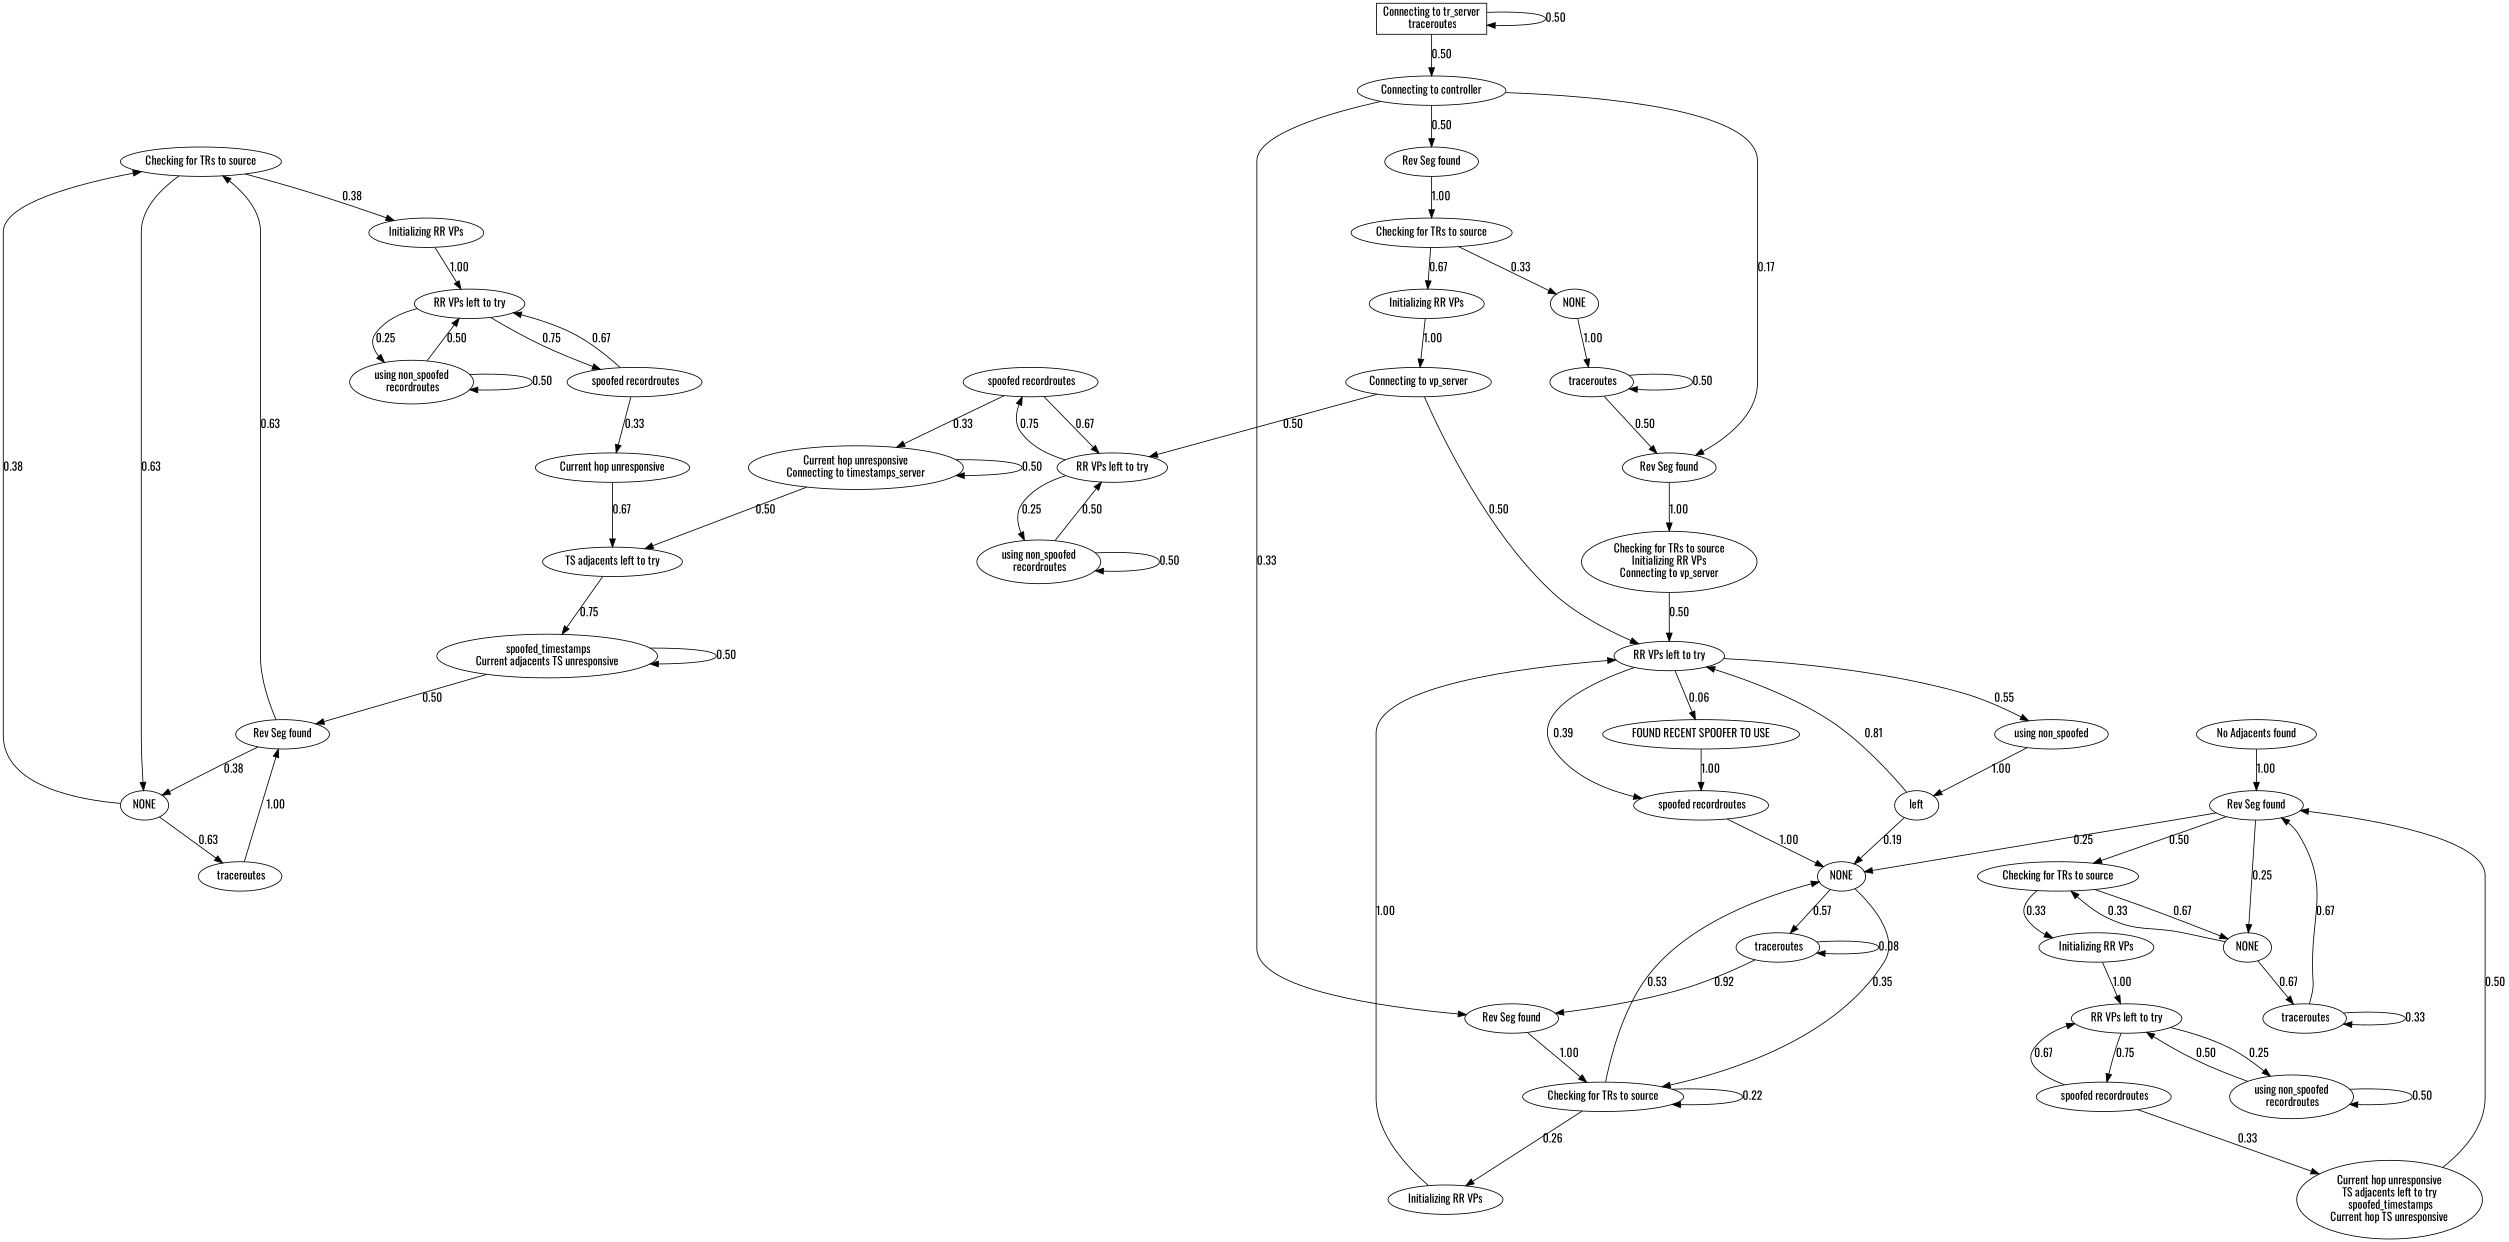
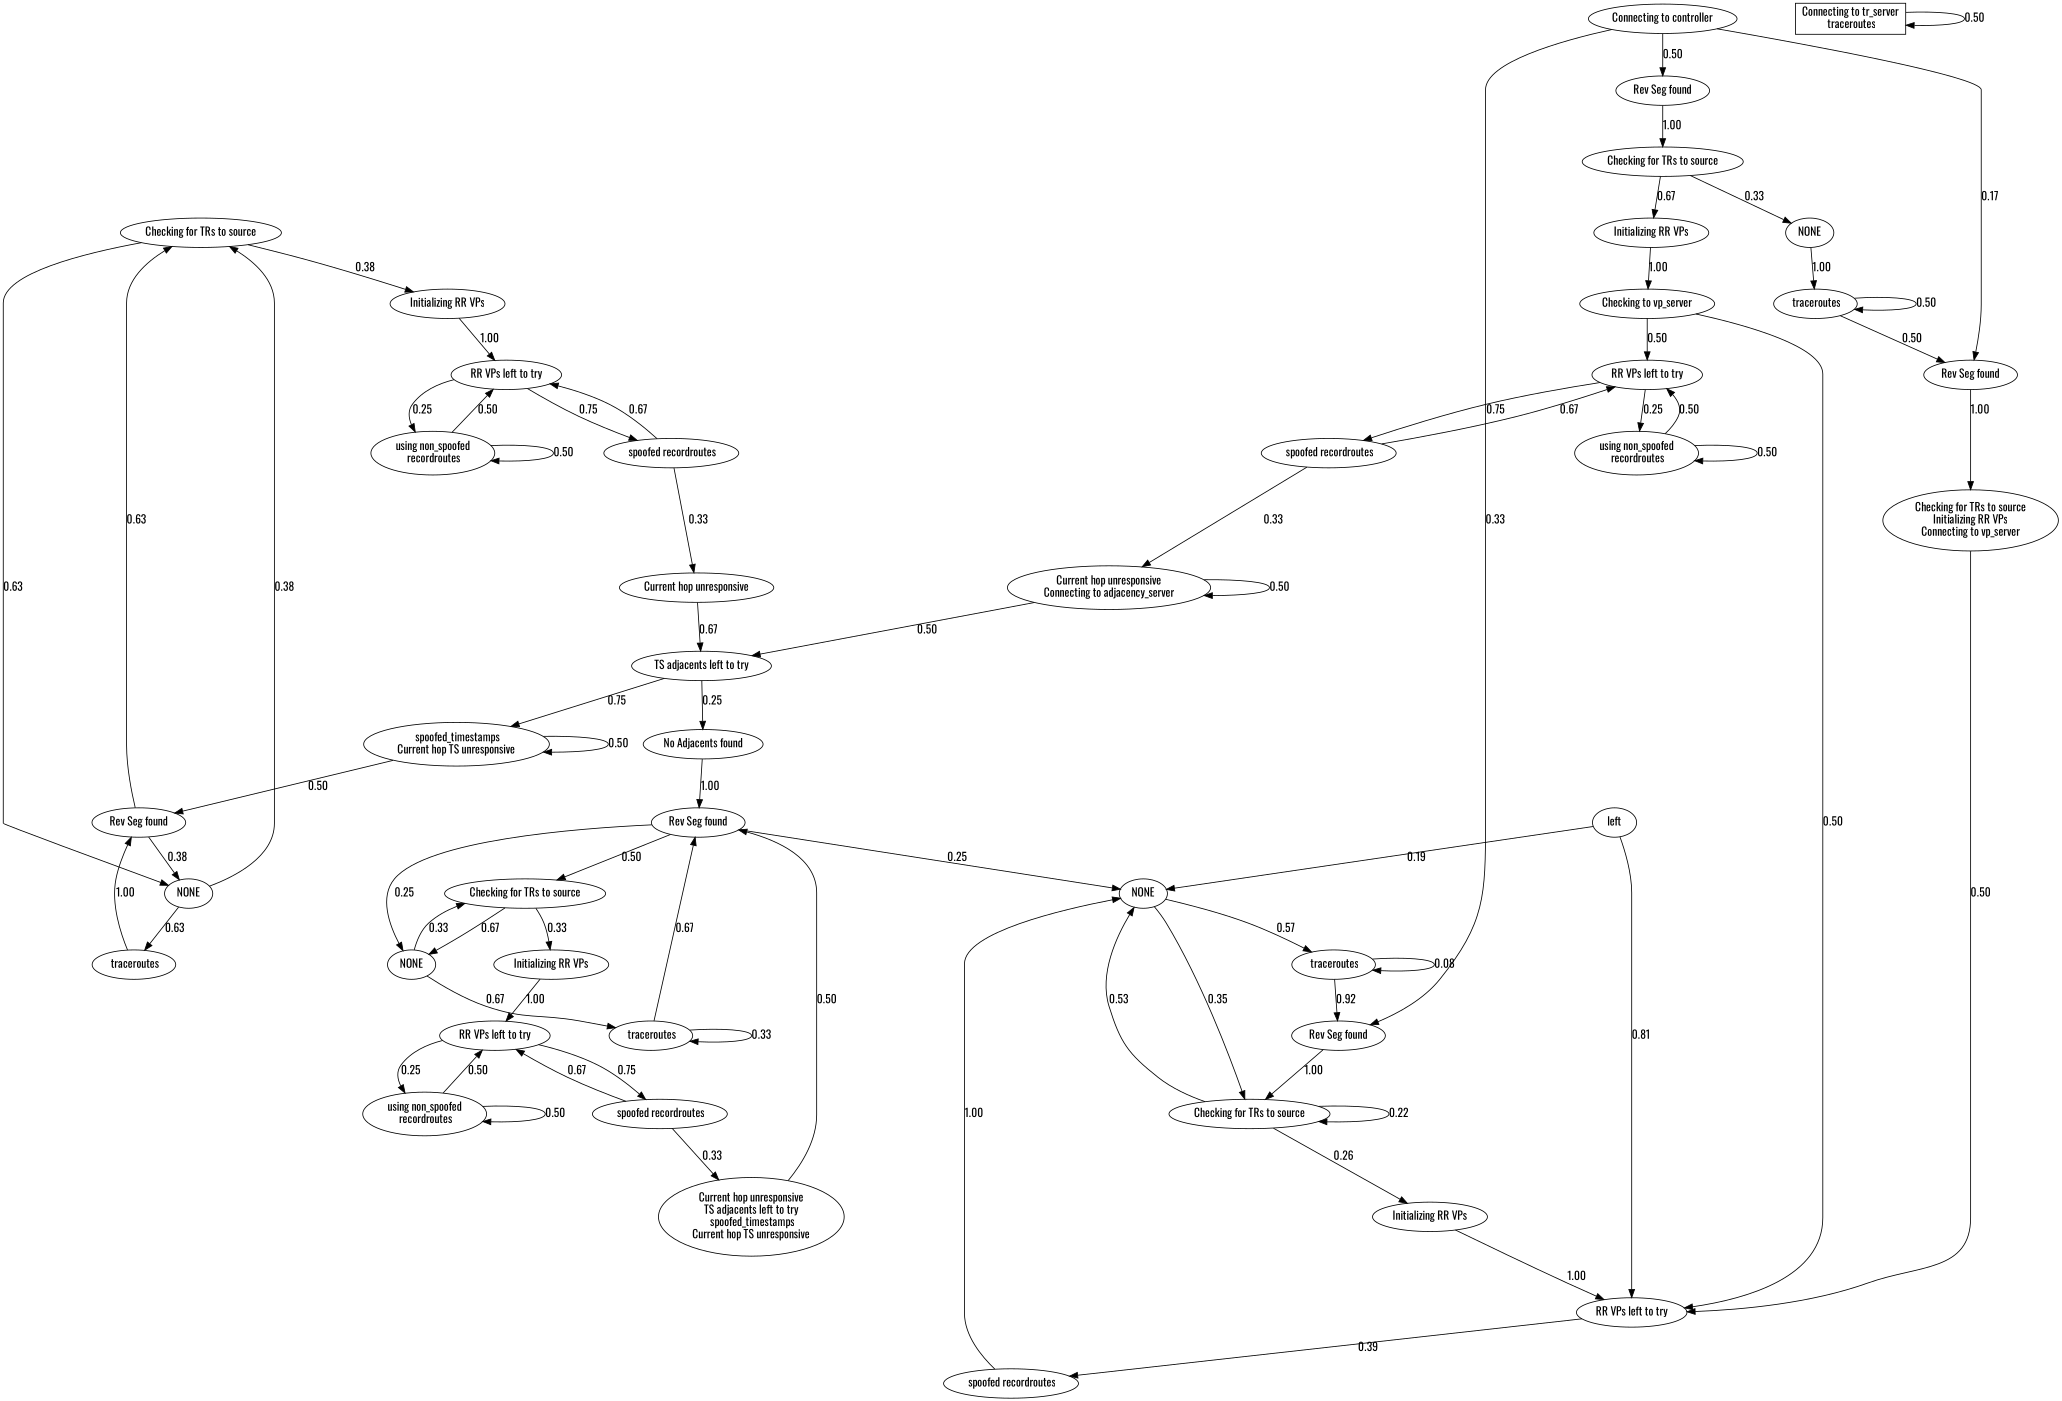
(1432, 51) -> none
(1419, 382) -> (1647, 304)
(856, 468) -> (1109, 588)
(547, 656) -> (457, 744)
none -> (702, 701)
(1701, 734) -> none
(2051, 734) -> none
